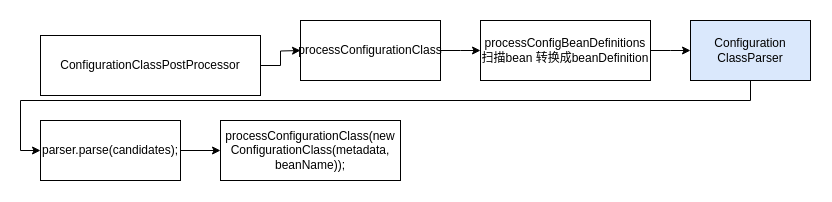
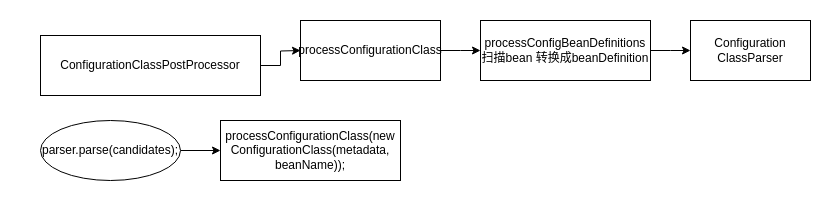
(751, 51) -> (751, 51)
(365, 101) -> none
(111, 151) -> (111, 151)
